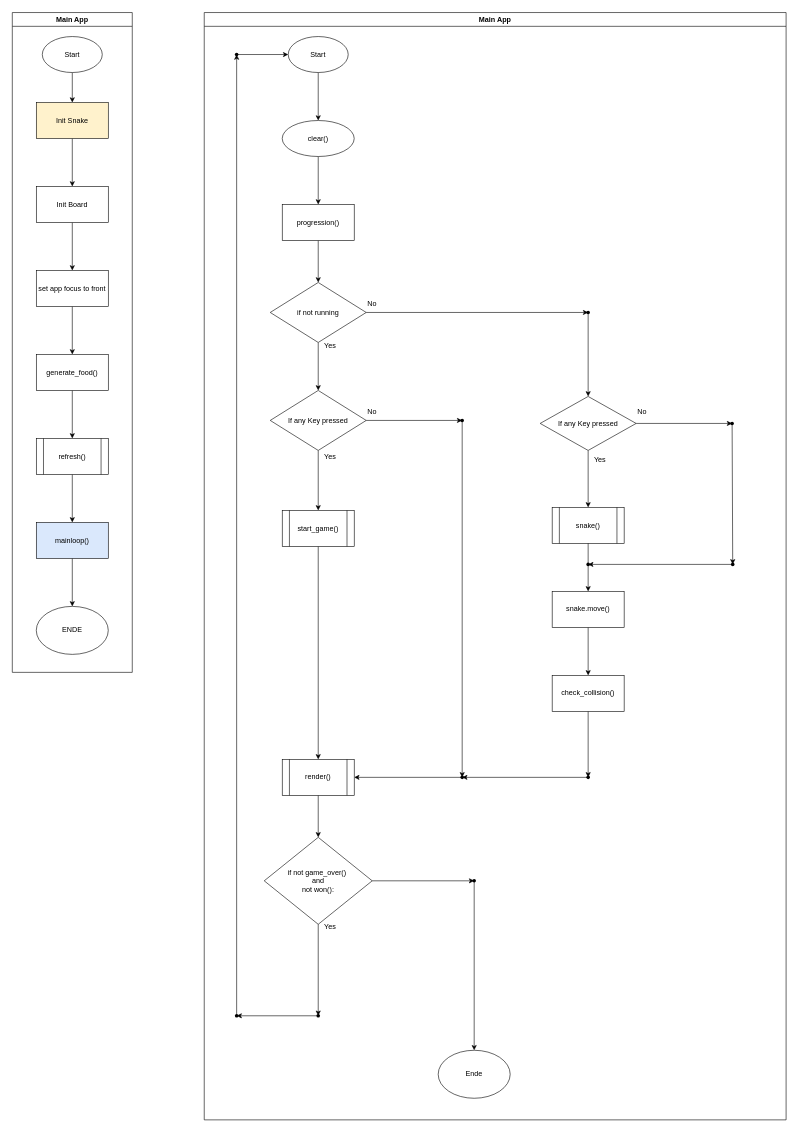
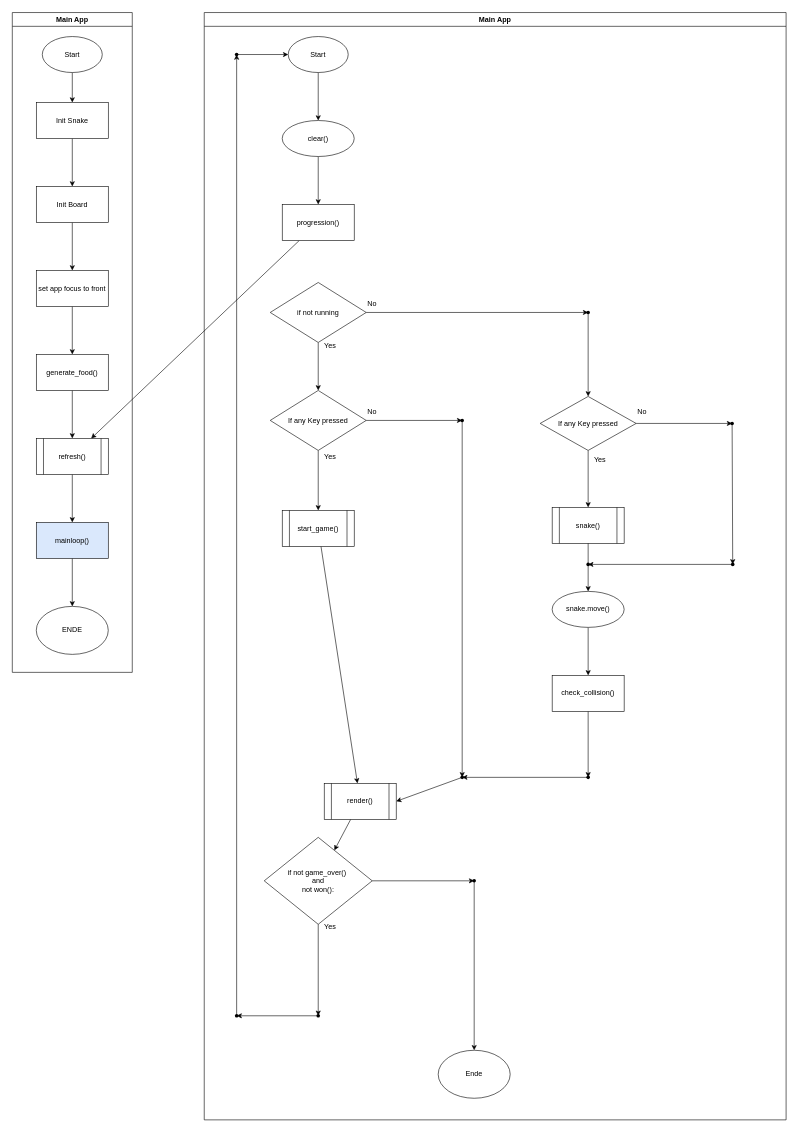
(72, 120) -> (72, 120)
(318, 276) -> (283, 255)
(588, 609) -> (588, 609)
(318, 777) -> (360, 801)
